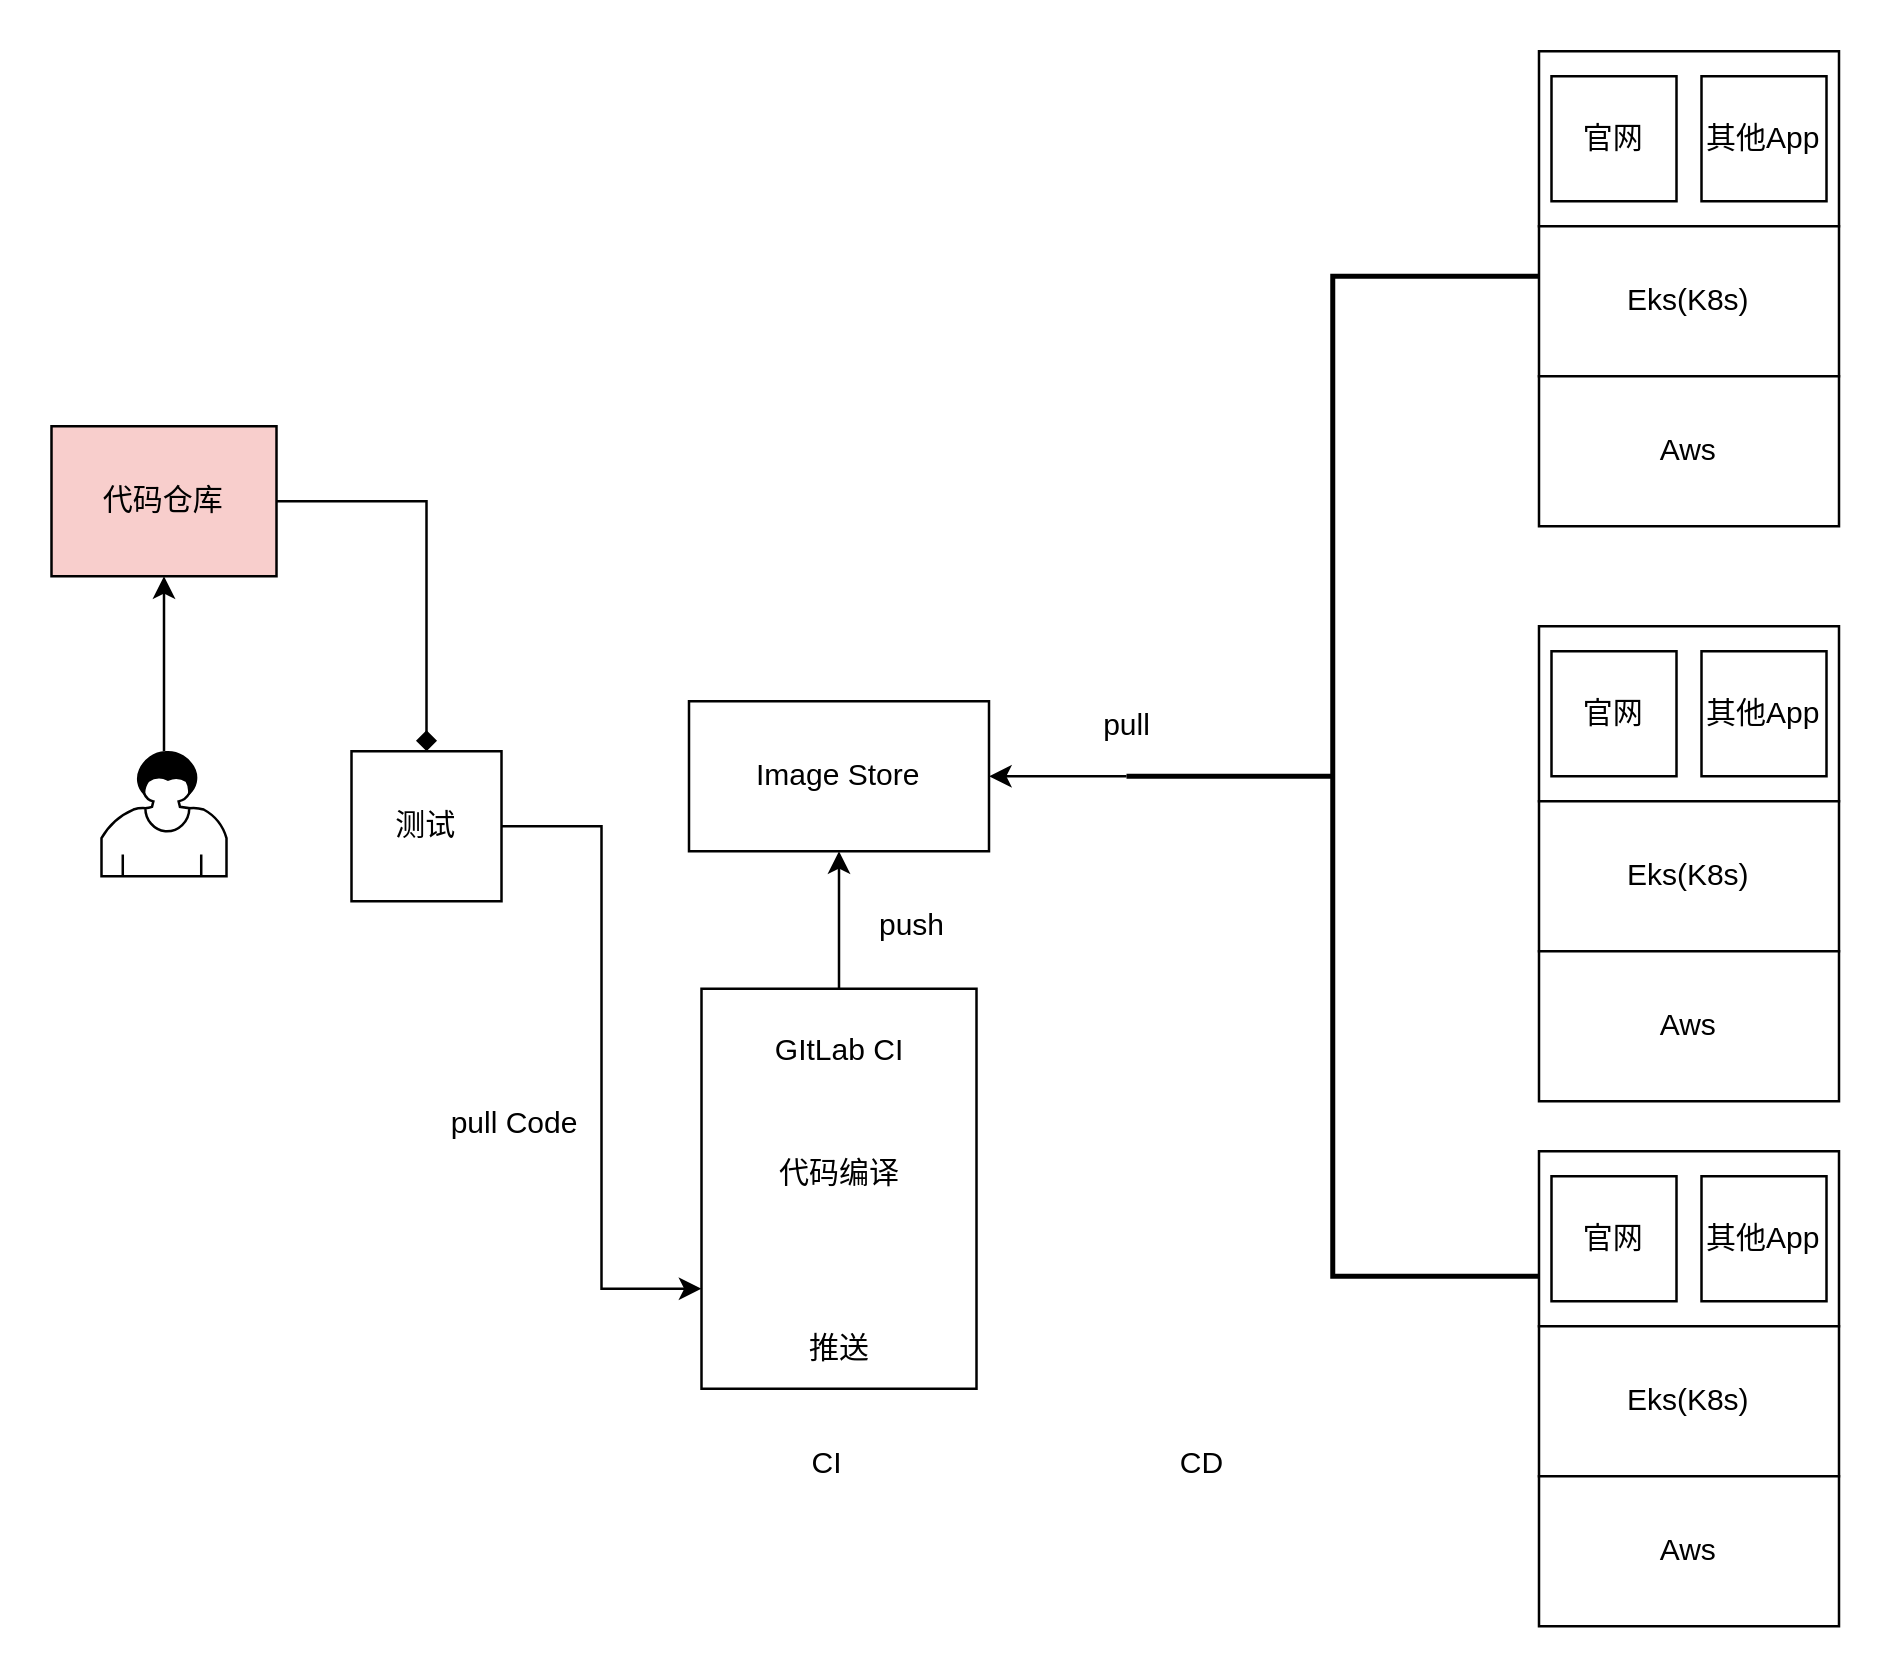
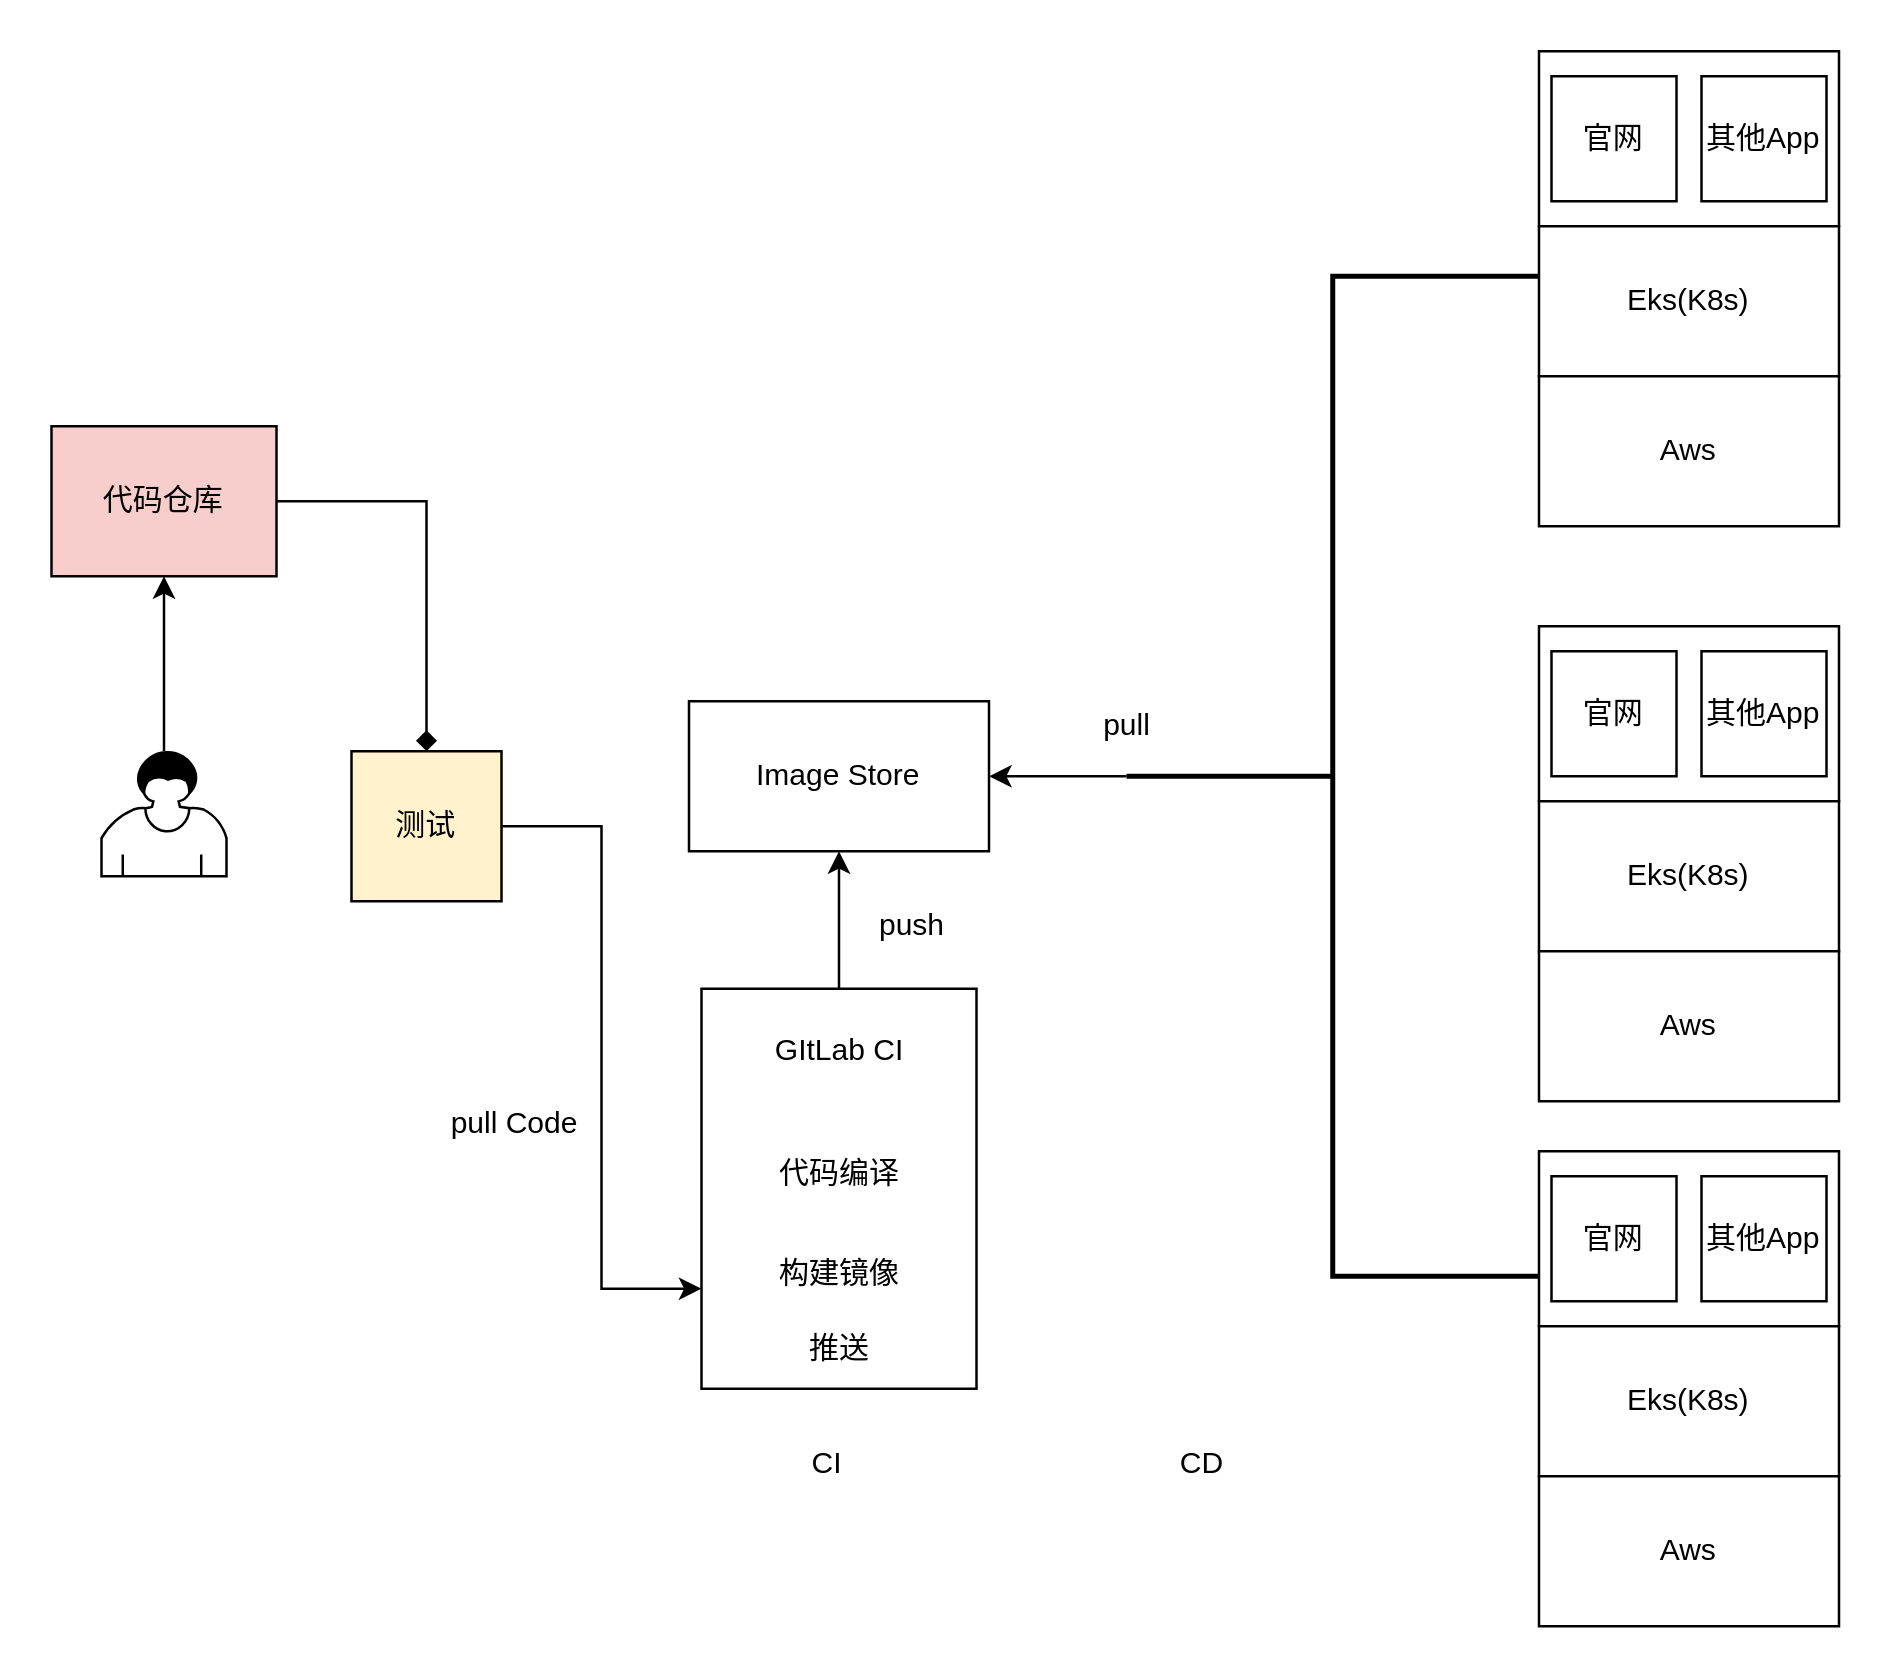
(426, 826) -> (426, 826)
none -> (839, 1274)
